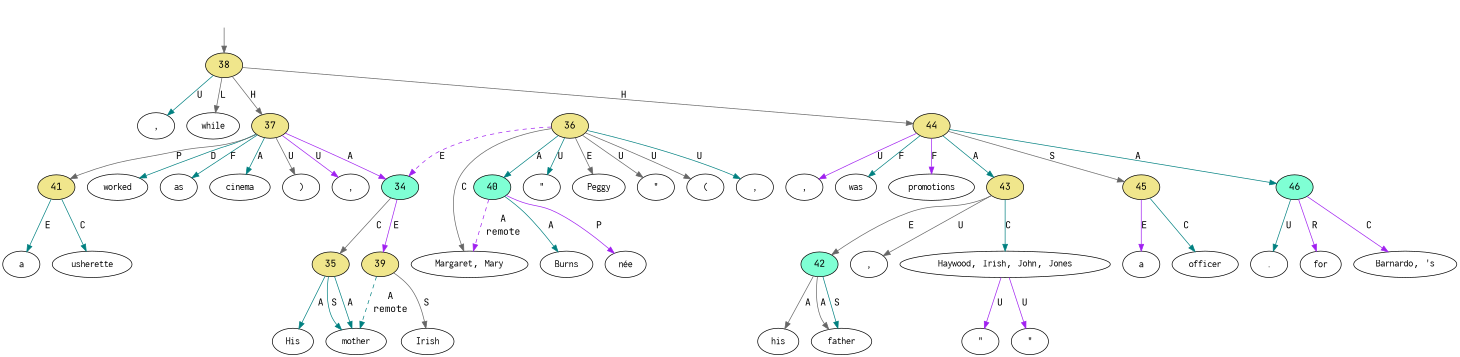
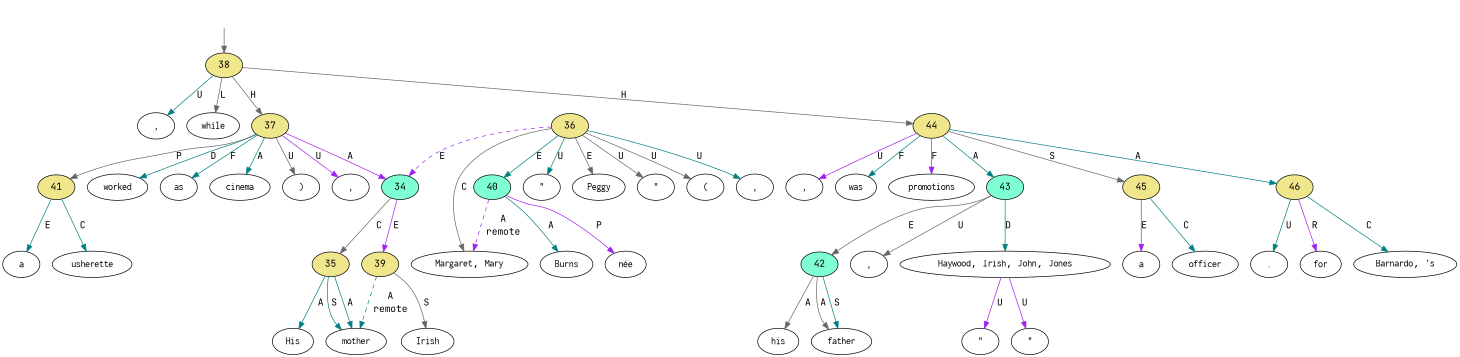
(539, 157) -> (539, 157)
(1005, 187) -> (1005, 187)
(1295, 187) -> (1295, 187)
(1345, 222) -> (1345, 222)
(1008, 226) -> (1008, 226)
